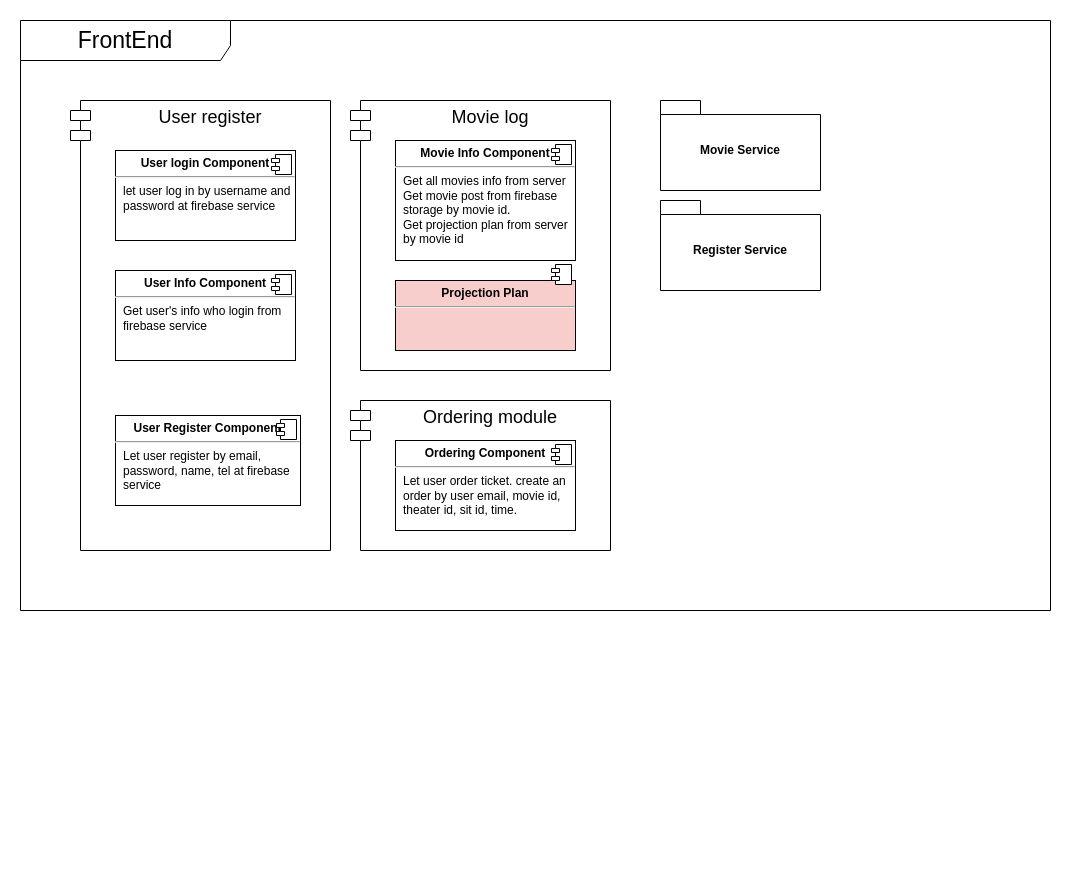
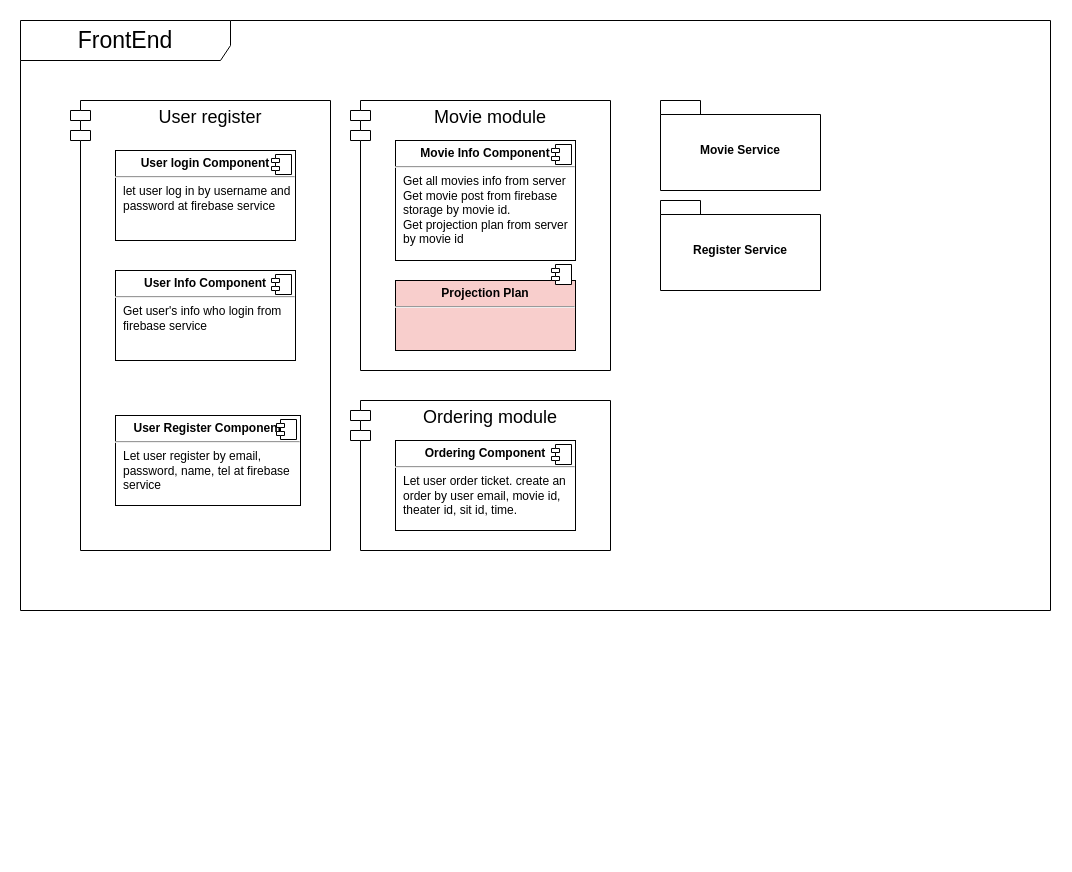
(491, 115) -> (491, 115)
